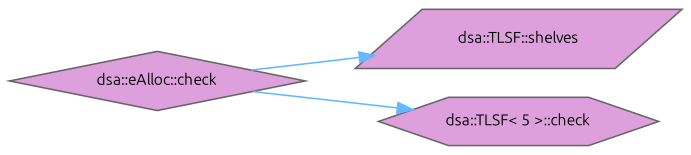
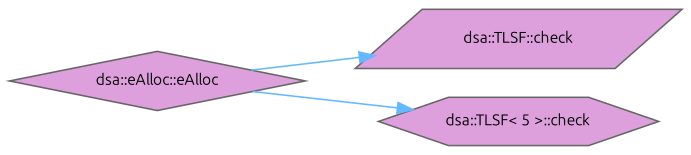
(519, 39) -> (519, 39)
(157, 81) -> (157, 81)
